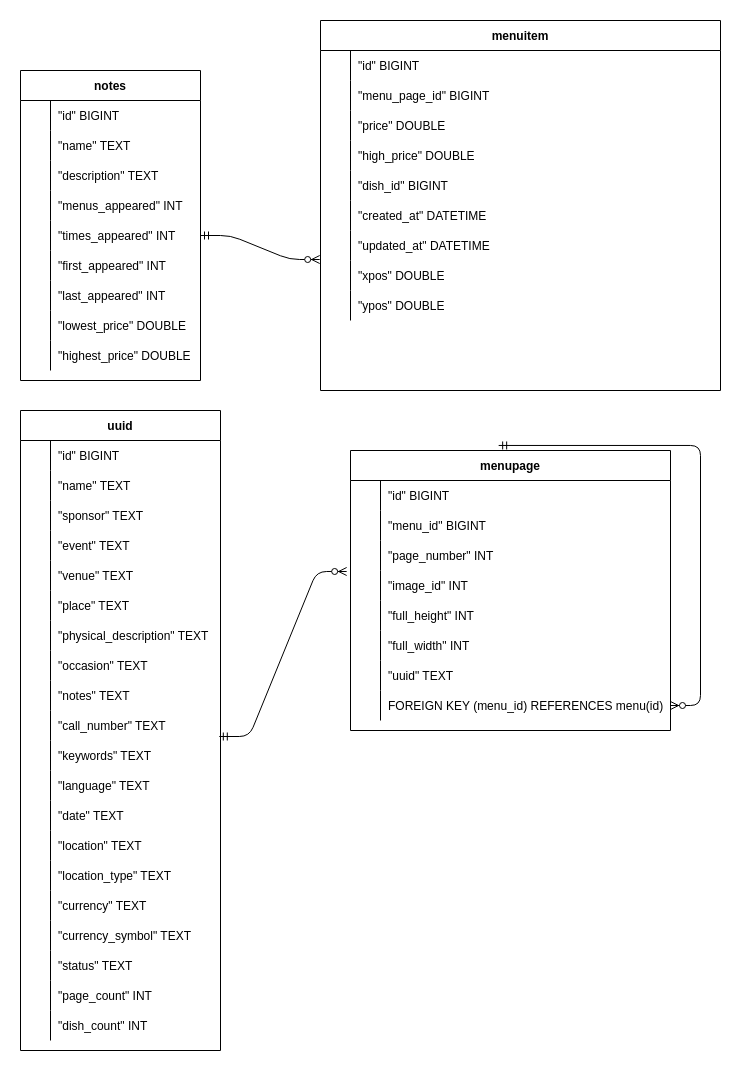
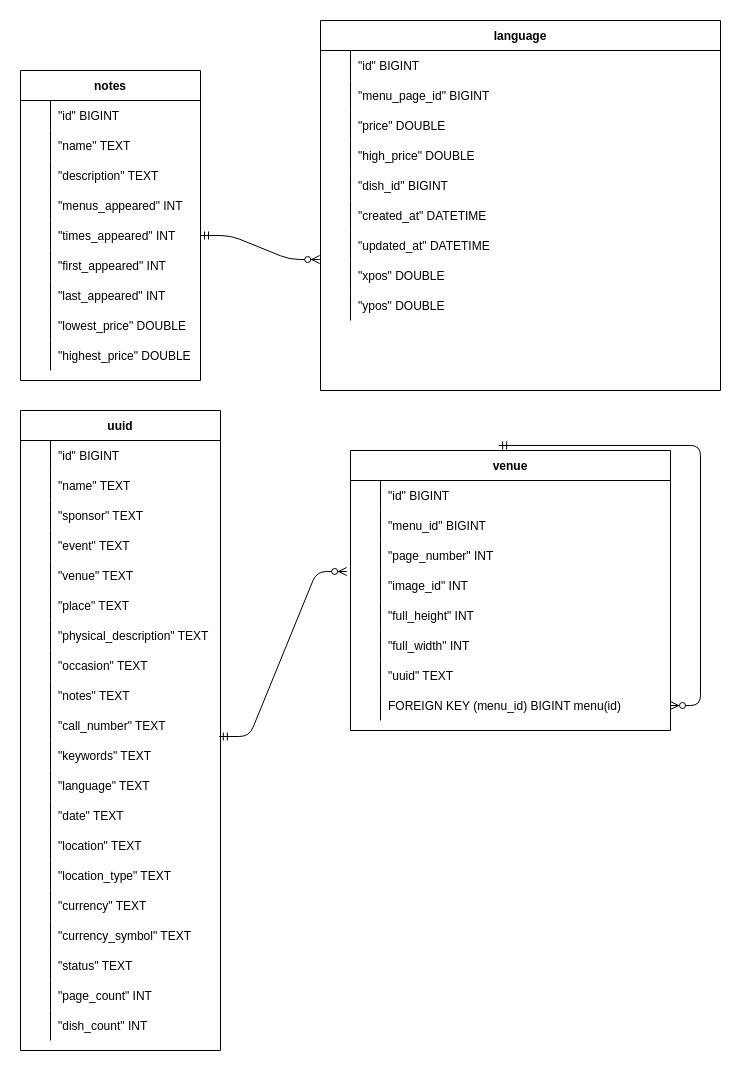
(520, 36) -> (520, 36)
(510, 466) -> (510, 466)
(516, 706) -> (503, 706)
